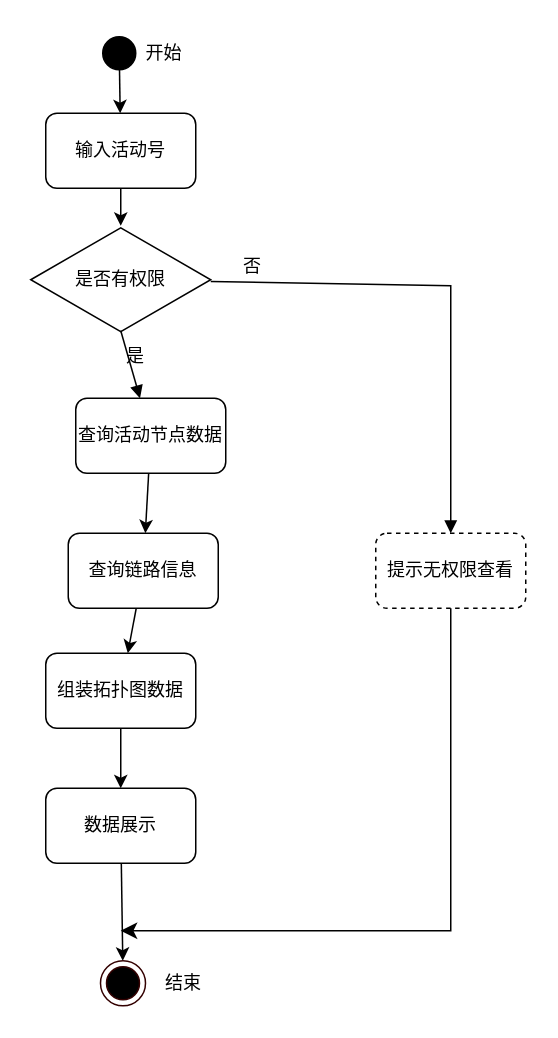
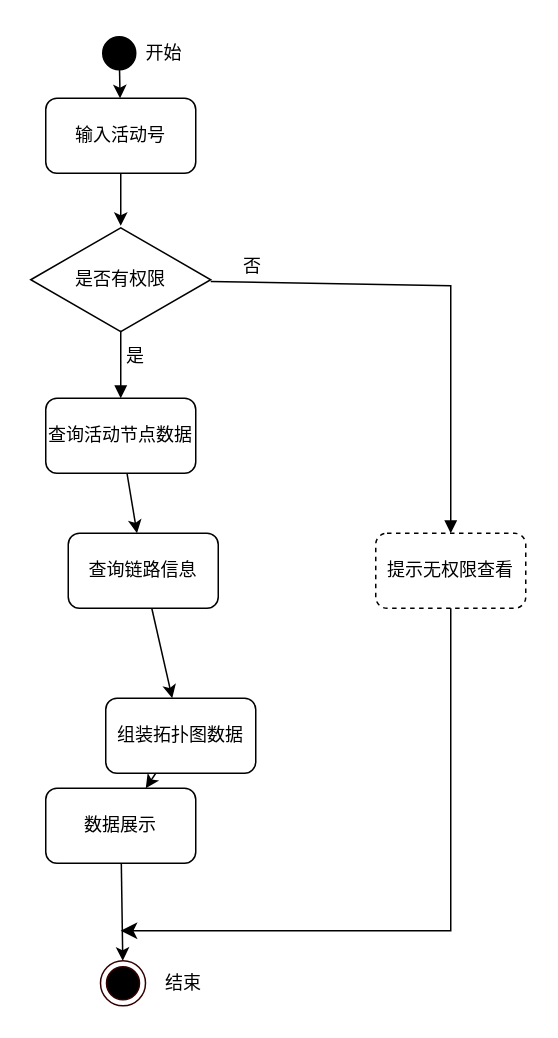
(121, 151) -> (121, 136)
(151, 436) -> (121, 436)
(121, 691) -> (181, 736)
